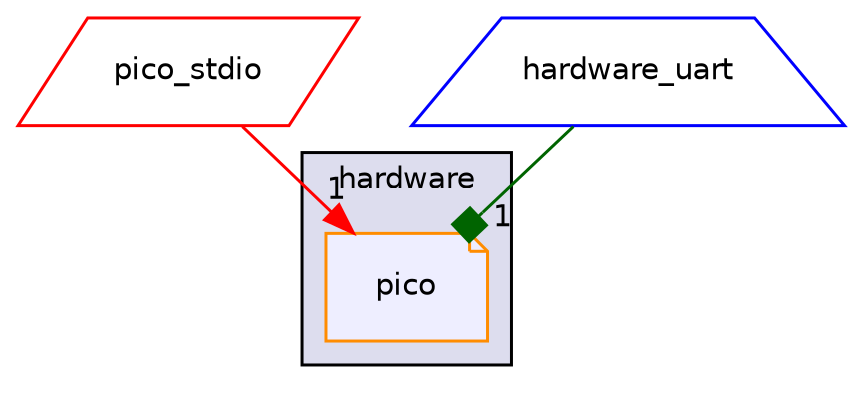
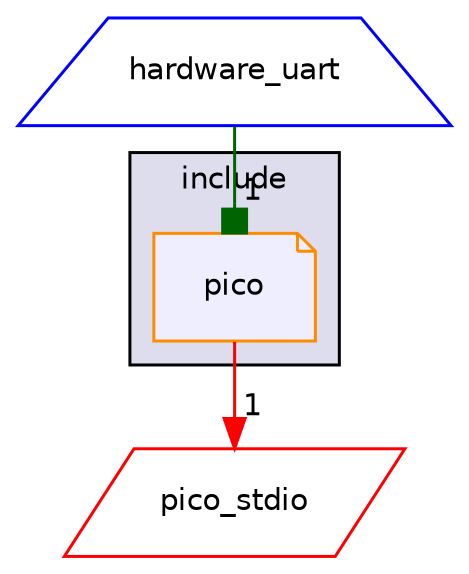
(283, 165) -> (235, 384)
(407, 181) -> (235, 181)
